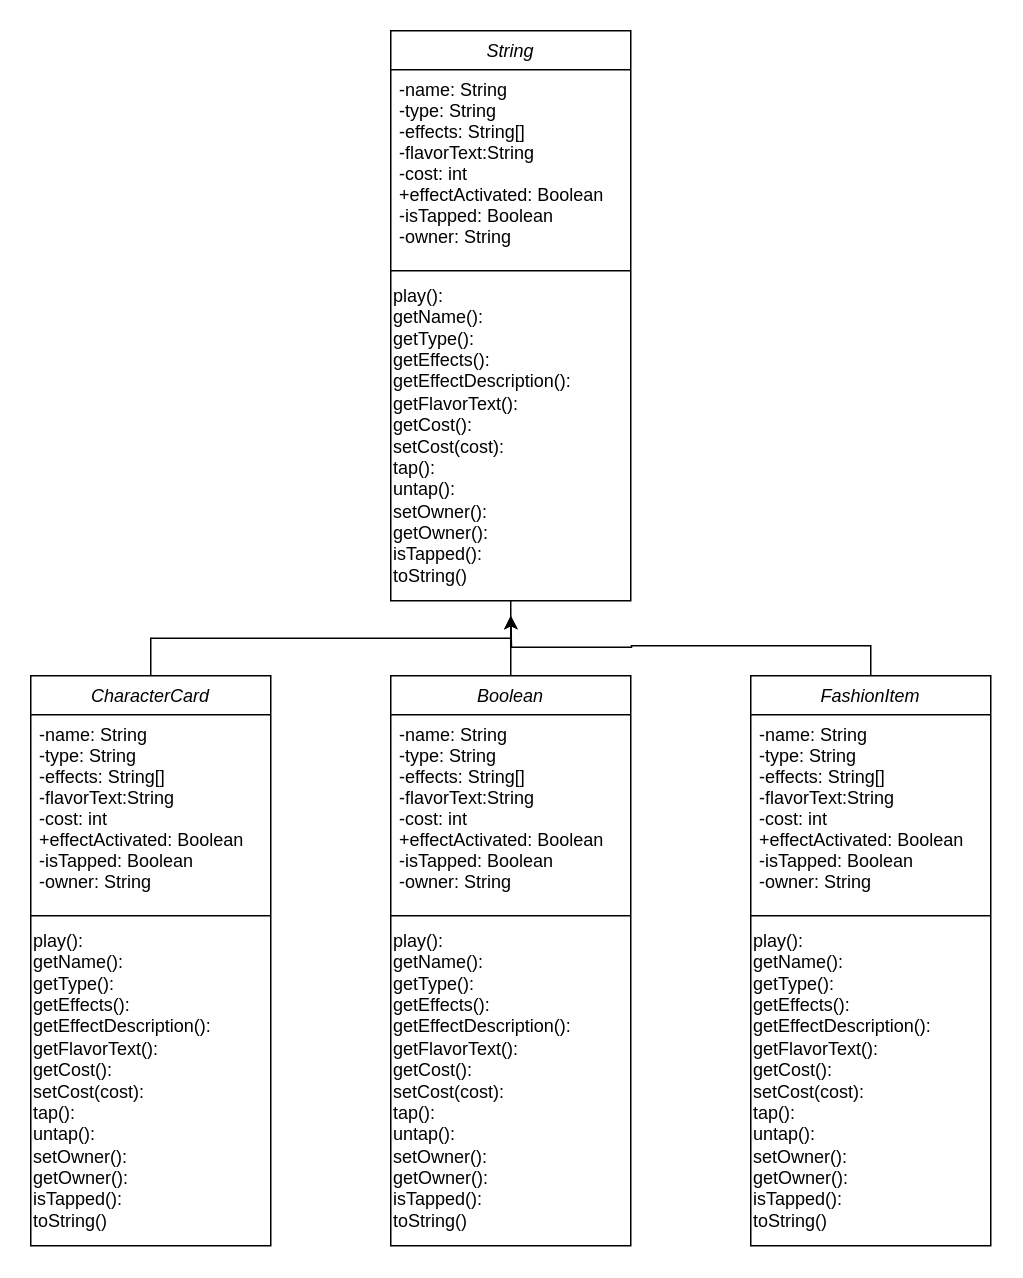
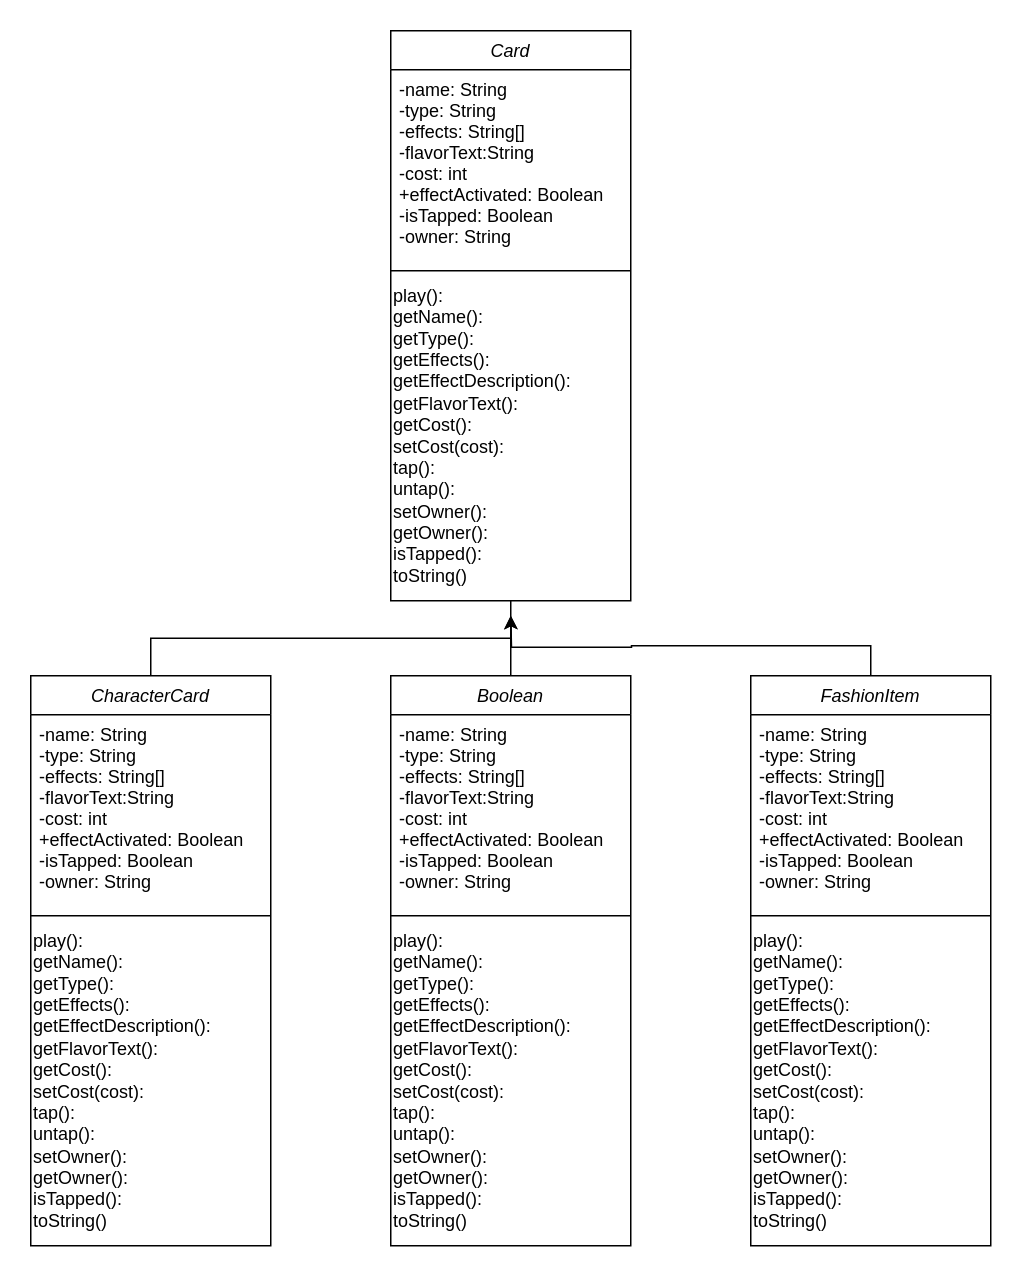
(510, 51) -> (510, 51)
